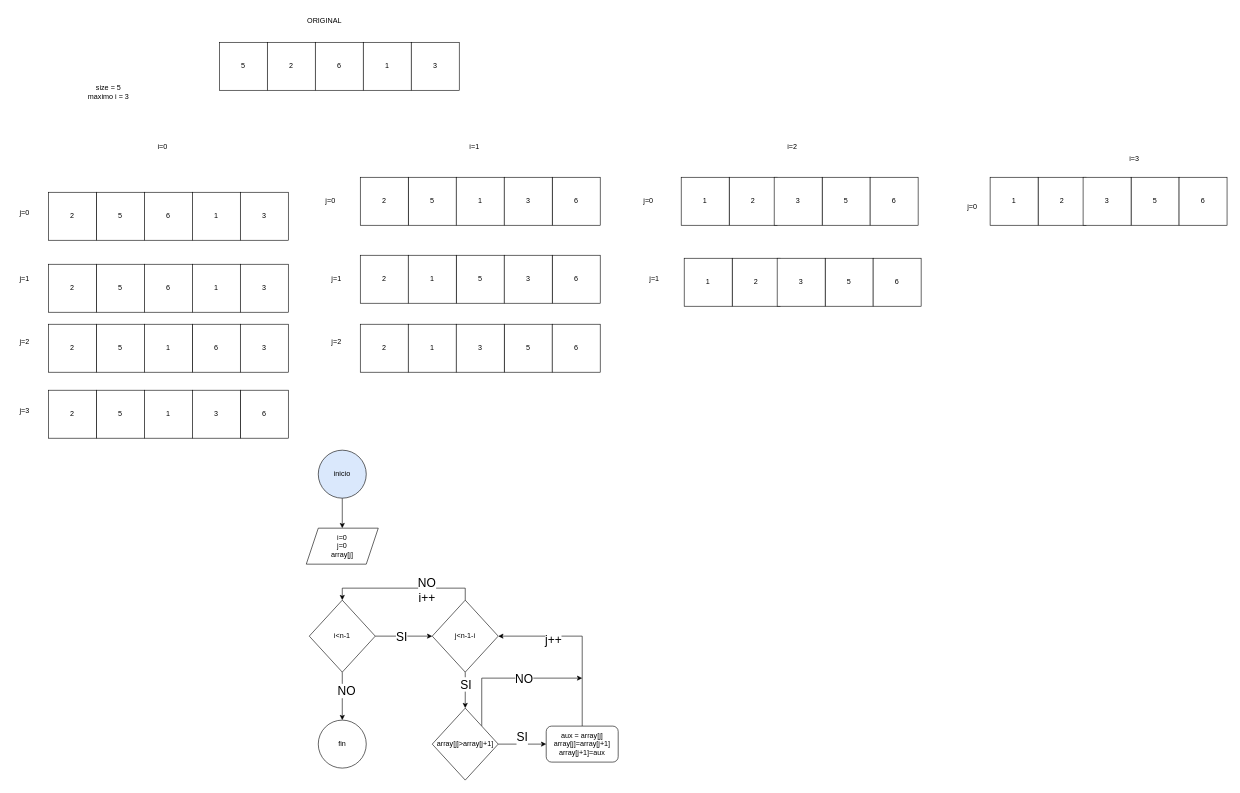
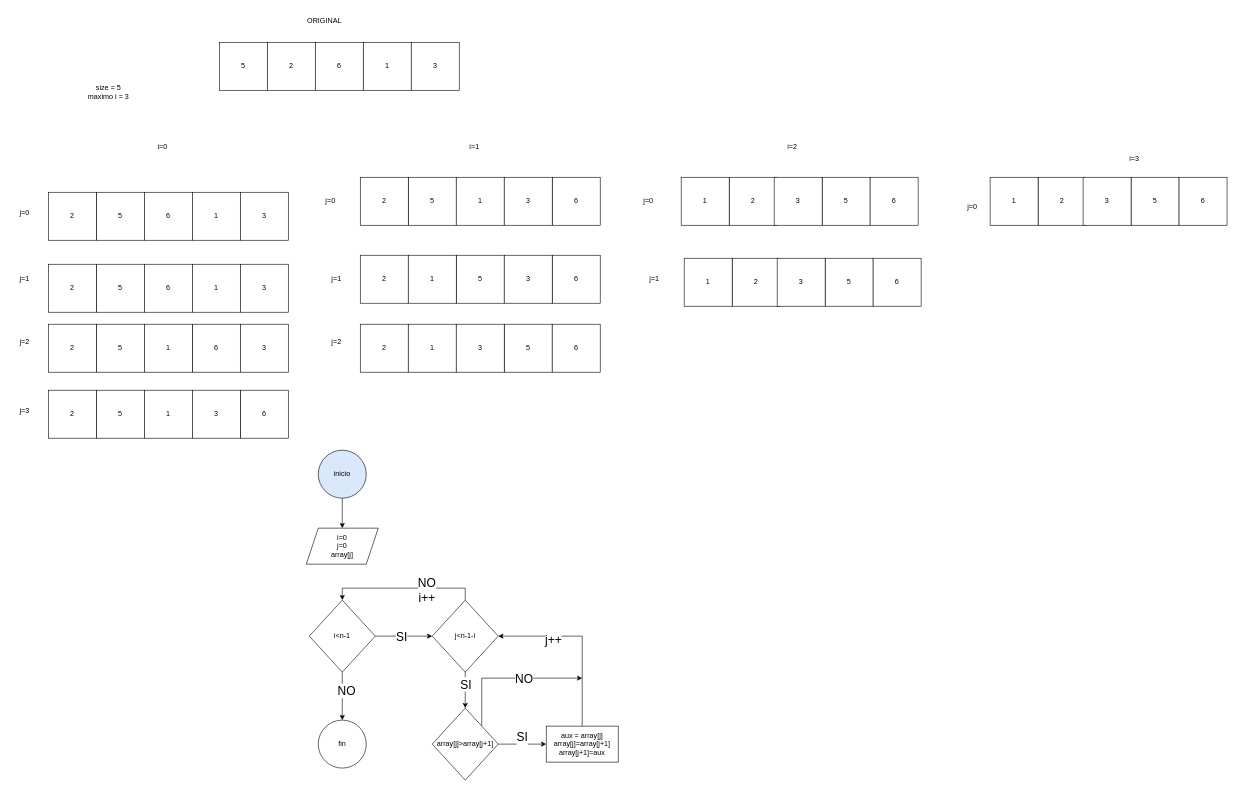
(582, 744) -> (582, 744)
